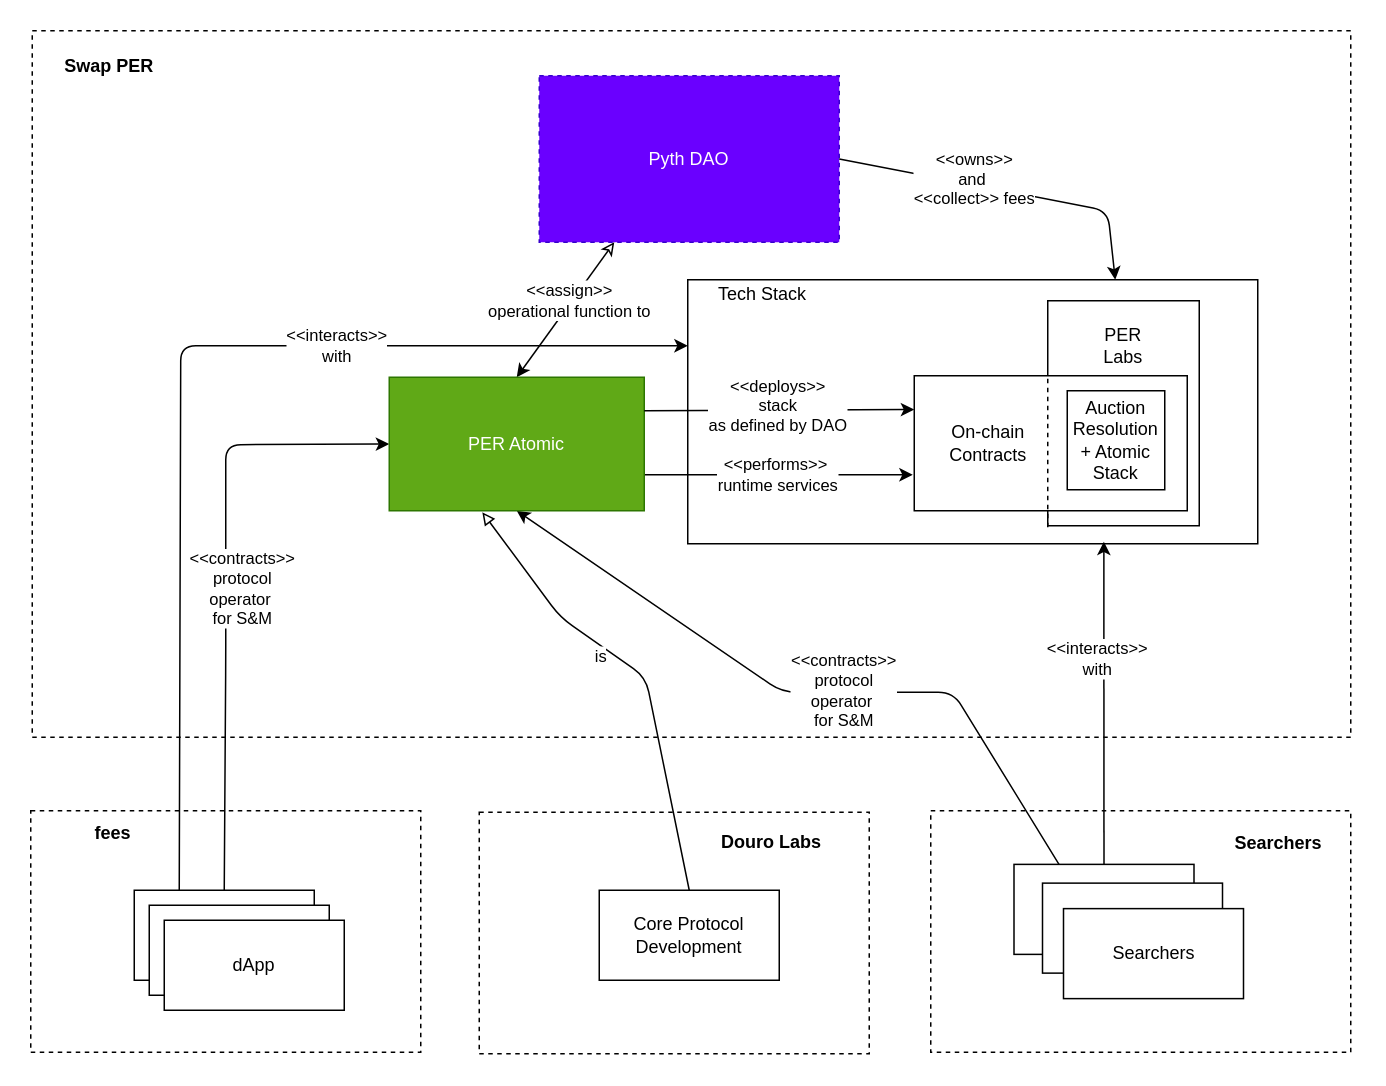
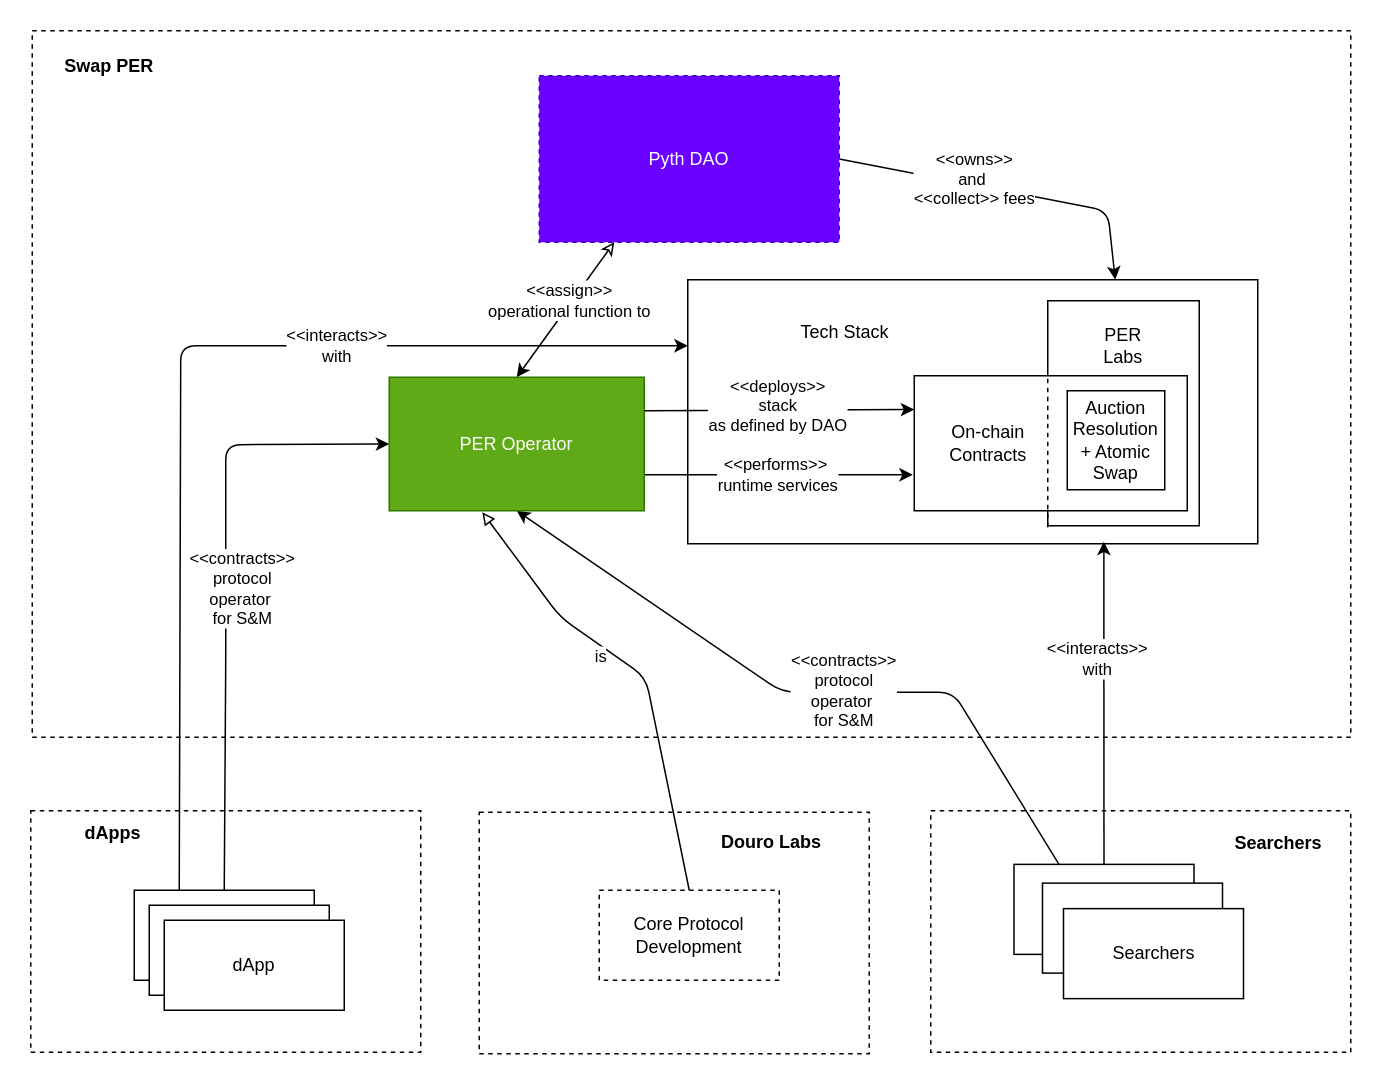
(763, 295) -> (845, 332)
(1116, 440) -> (1116, 440)
(517, 445) -> (517, 445)
(113, 833) -> (113, 833)
(689, 935) -> (689, 935)
